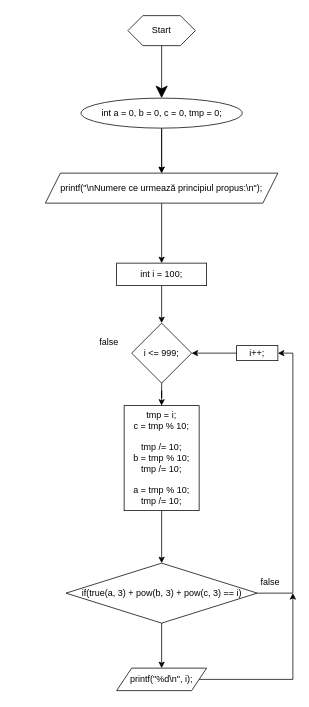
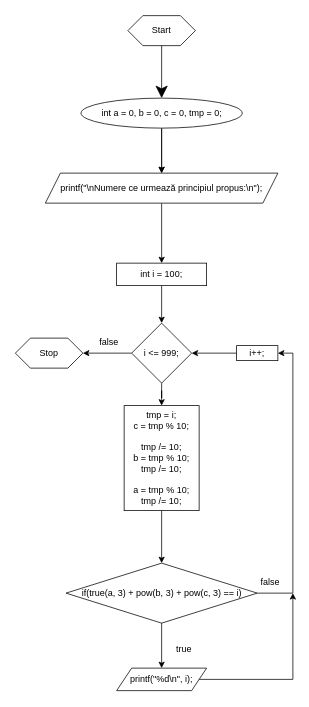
none -> (49, 353)
none -> (89, 353)
none -> (184, 649)
